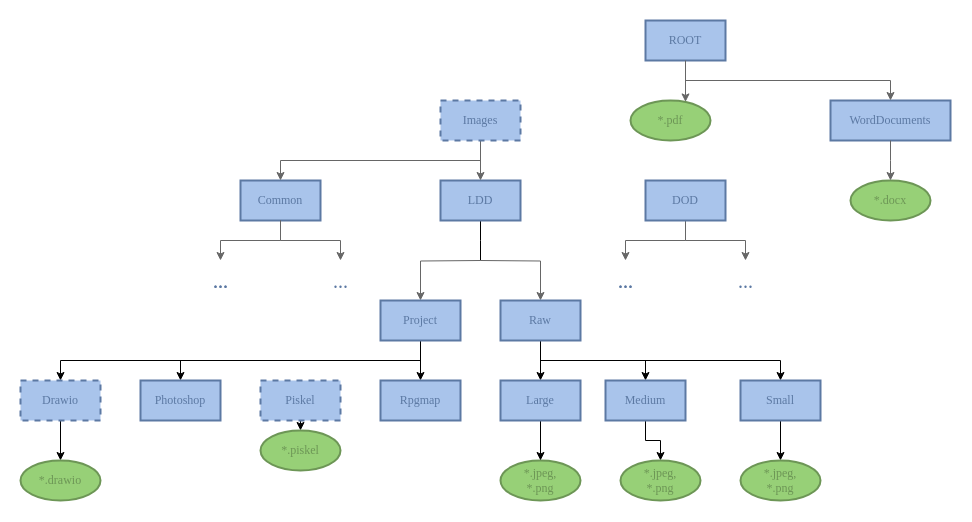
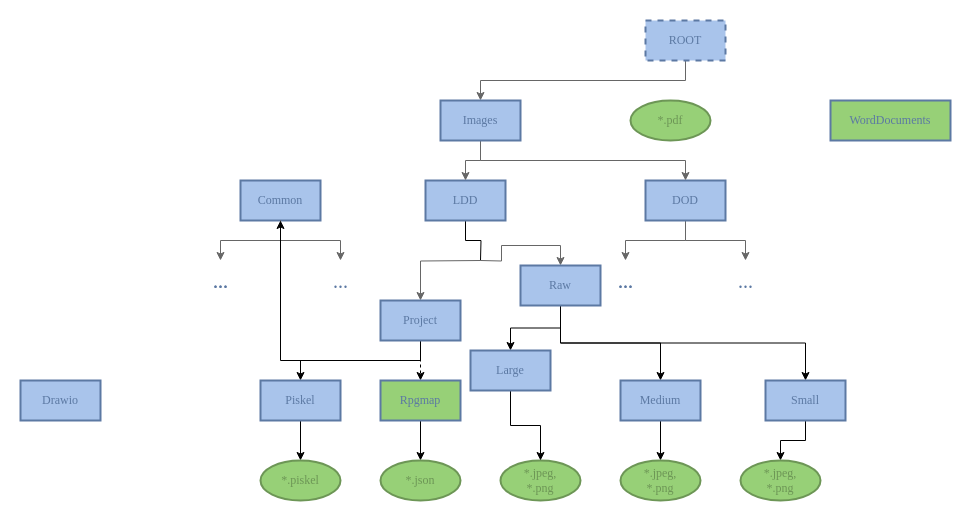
(686, 41) -> (686, 41)
none -> (576, 81)
(796, 81) -> none
(686, 89) -> none
(481, 121) -> (481, 121)
(891, 121) -> (891, 121)
(891, 157) -> none
(366, 161) -> none
none -> (590, 161)
(481, 201) -> (466, 201)
(891, 201) -> none
(541, 321) -> (561, 286)
(114, 361) -> (281, 300)
(421, 367) -> (421, 367)
(181, 368) -> none
none -> (301, 368)
(61, 401) -> (61, 401)
(181, 401) -> none
(301, 401) -> (301, 401)
(421, 401) -> (421, 401)
(541, 401) -> (511, 371)
(646, 401) -> (661, 401)
(781, 401) -> (806, 401)
(61, 437) -> none
none -> (421, 437)
(301, 451) -> (301, 481)
(61, 481) -> none
none -> (421, 481)
